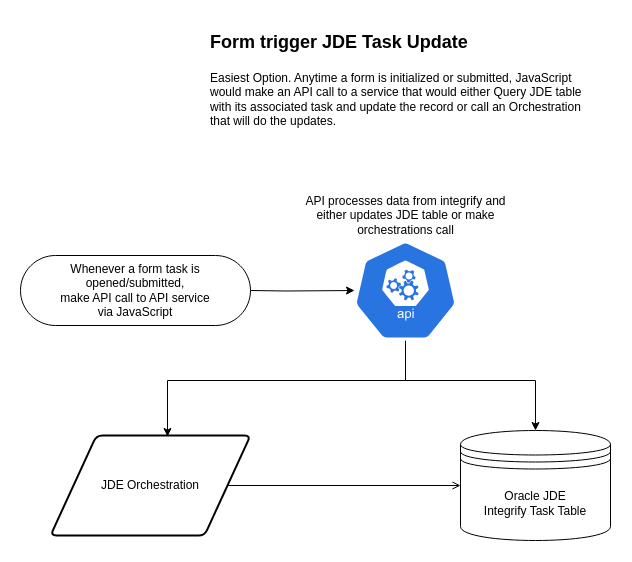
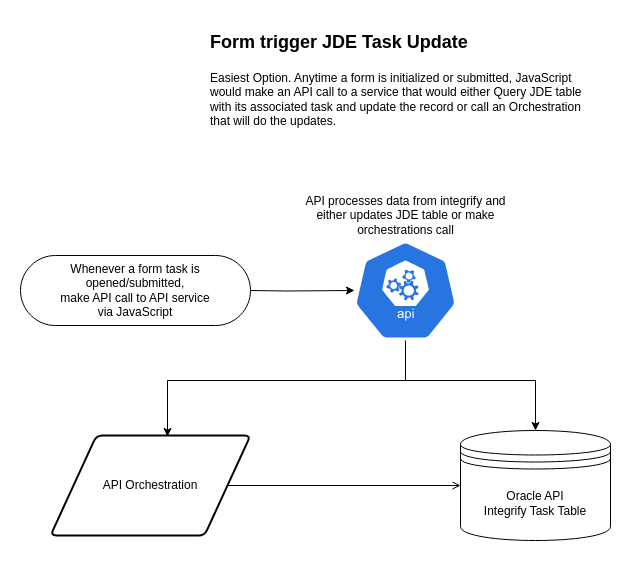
(151, 486) -> (151, 486)
(536, 504) -> (536, 504)
